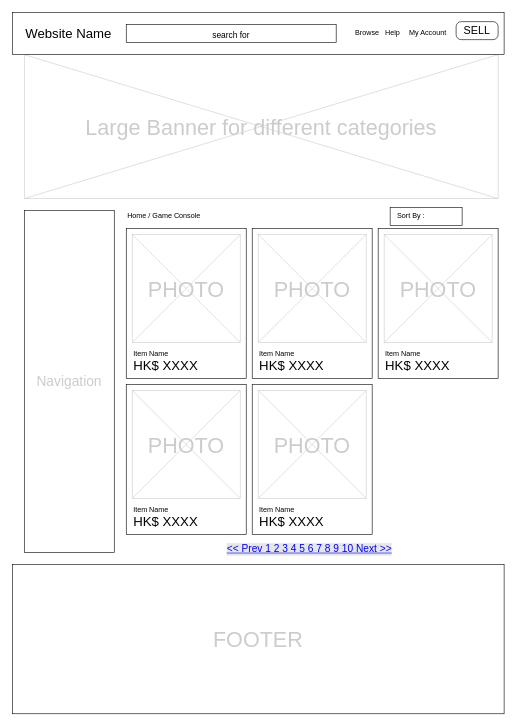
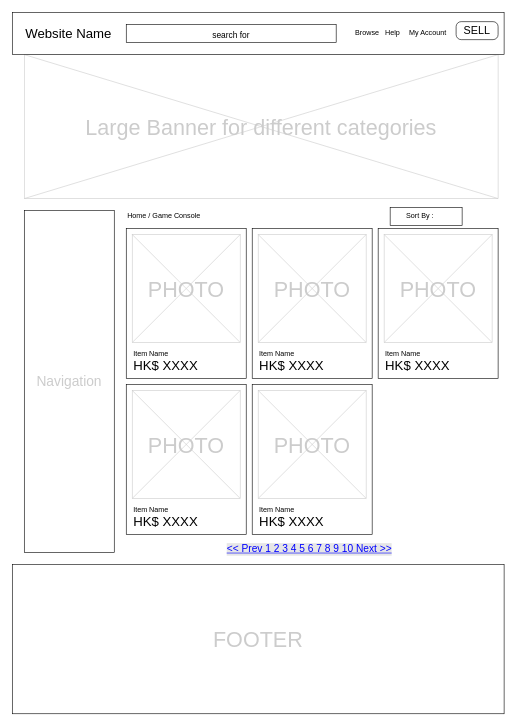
(405, 216) -> (414, 216)
